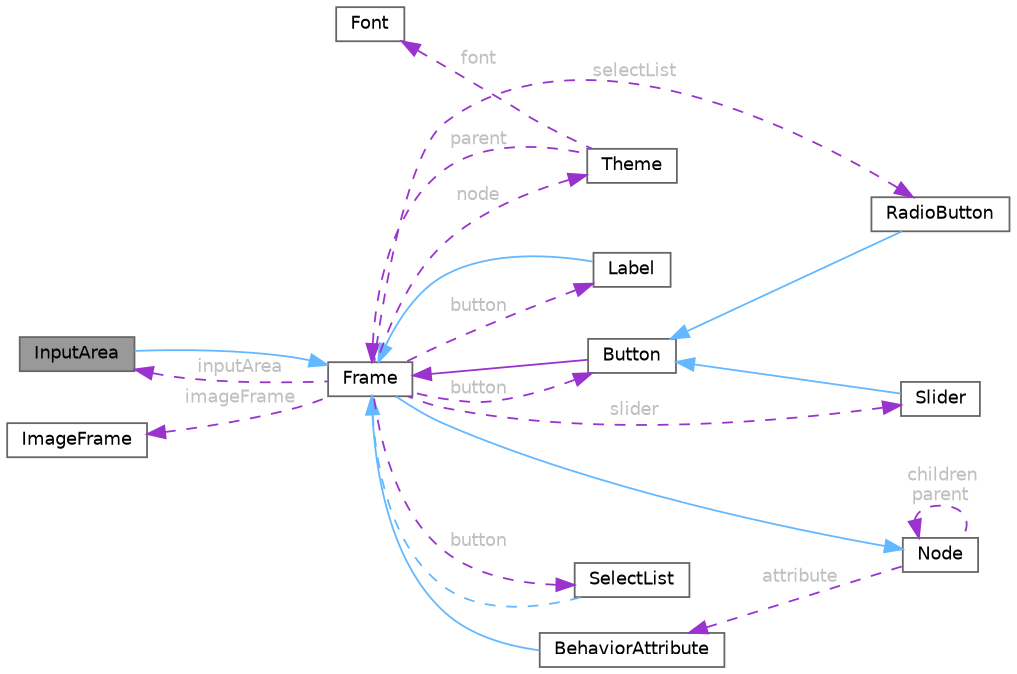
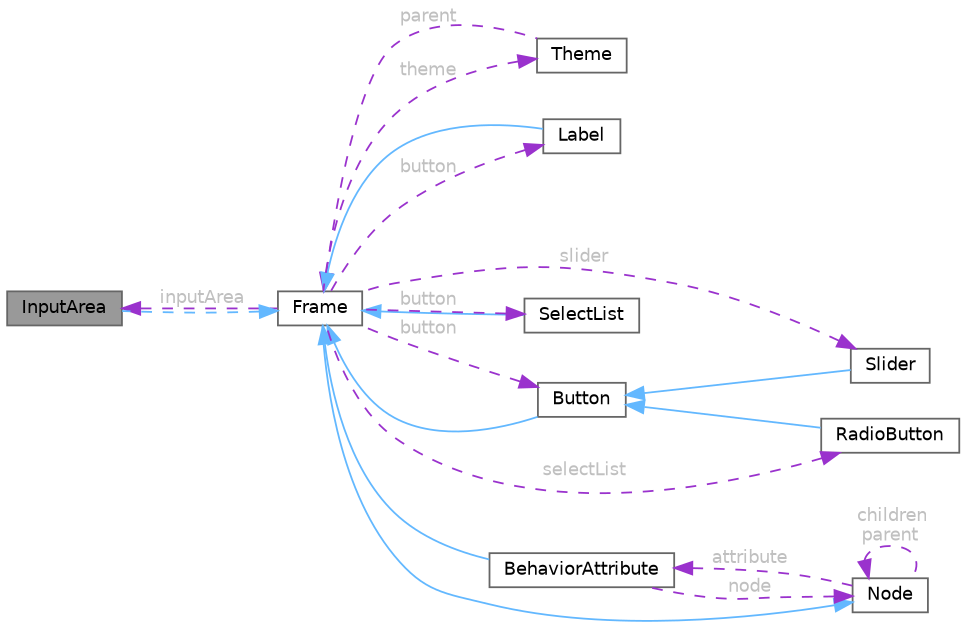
(370, 24) -> none
(476, 195) -> (426, 71)
(222, 351) -> (191, 313)
(509, 367) -> (417, 426)
(77, 440) -> none
(426, 570) -> (452, 314)
none -> (741, 599)
